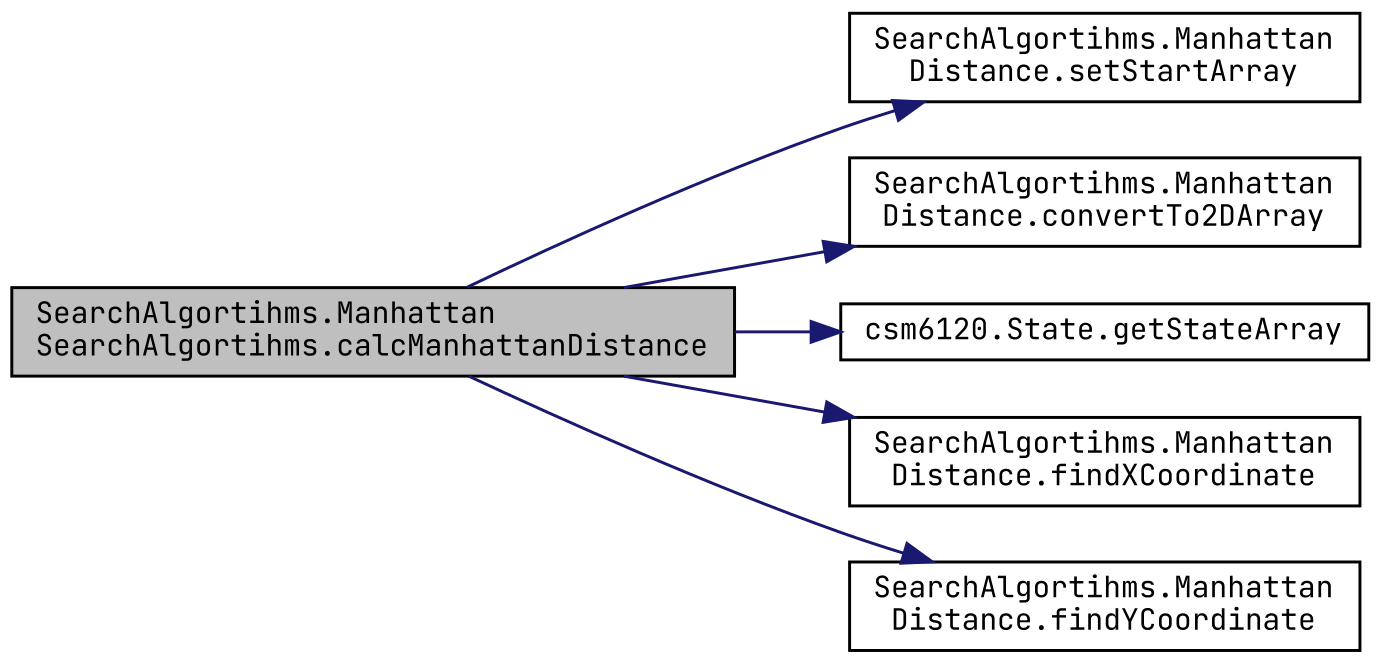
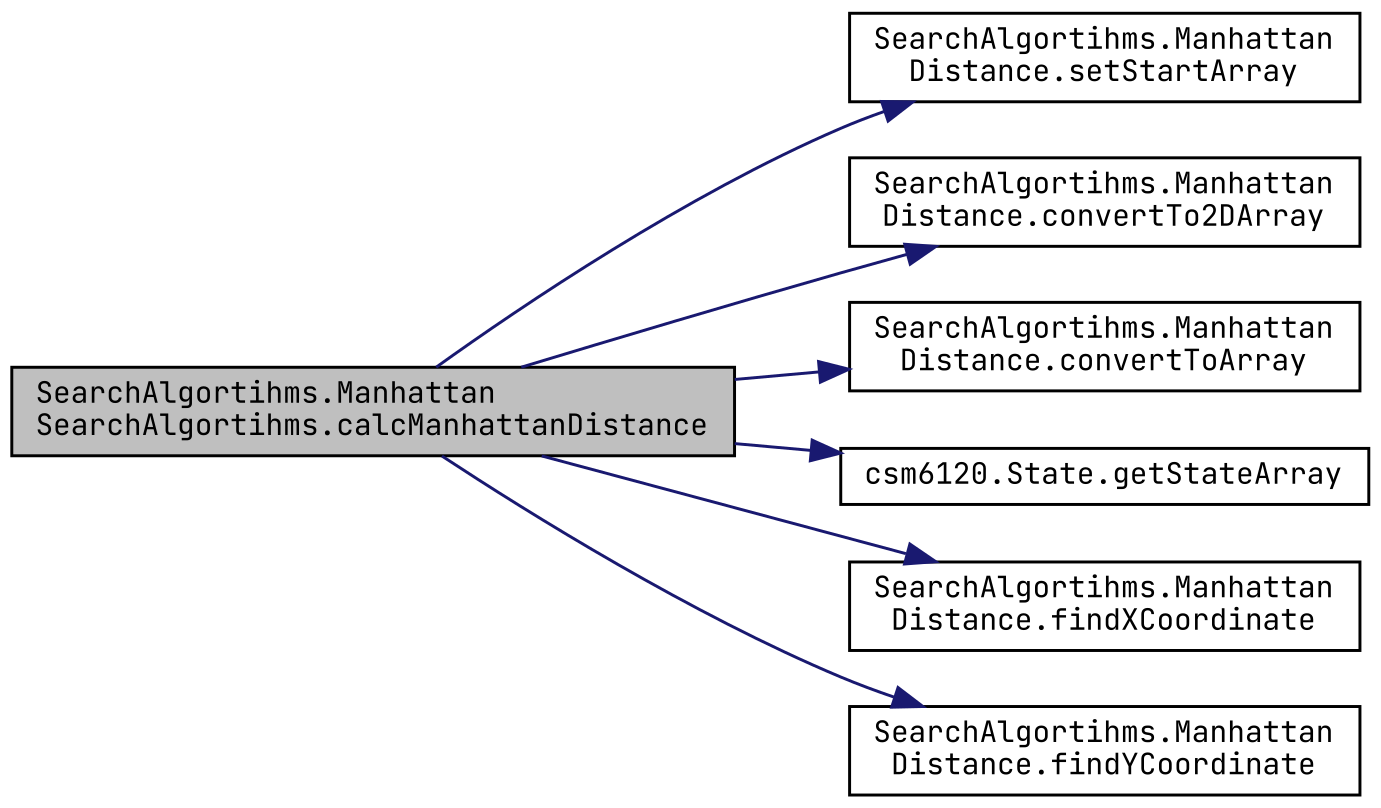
none -> (1105, 347)
